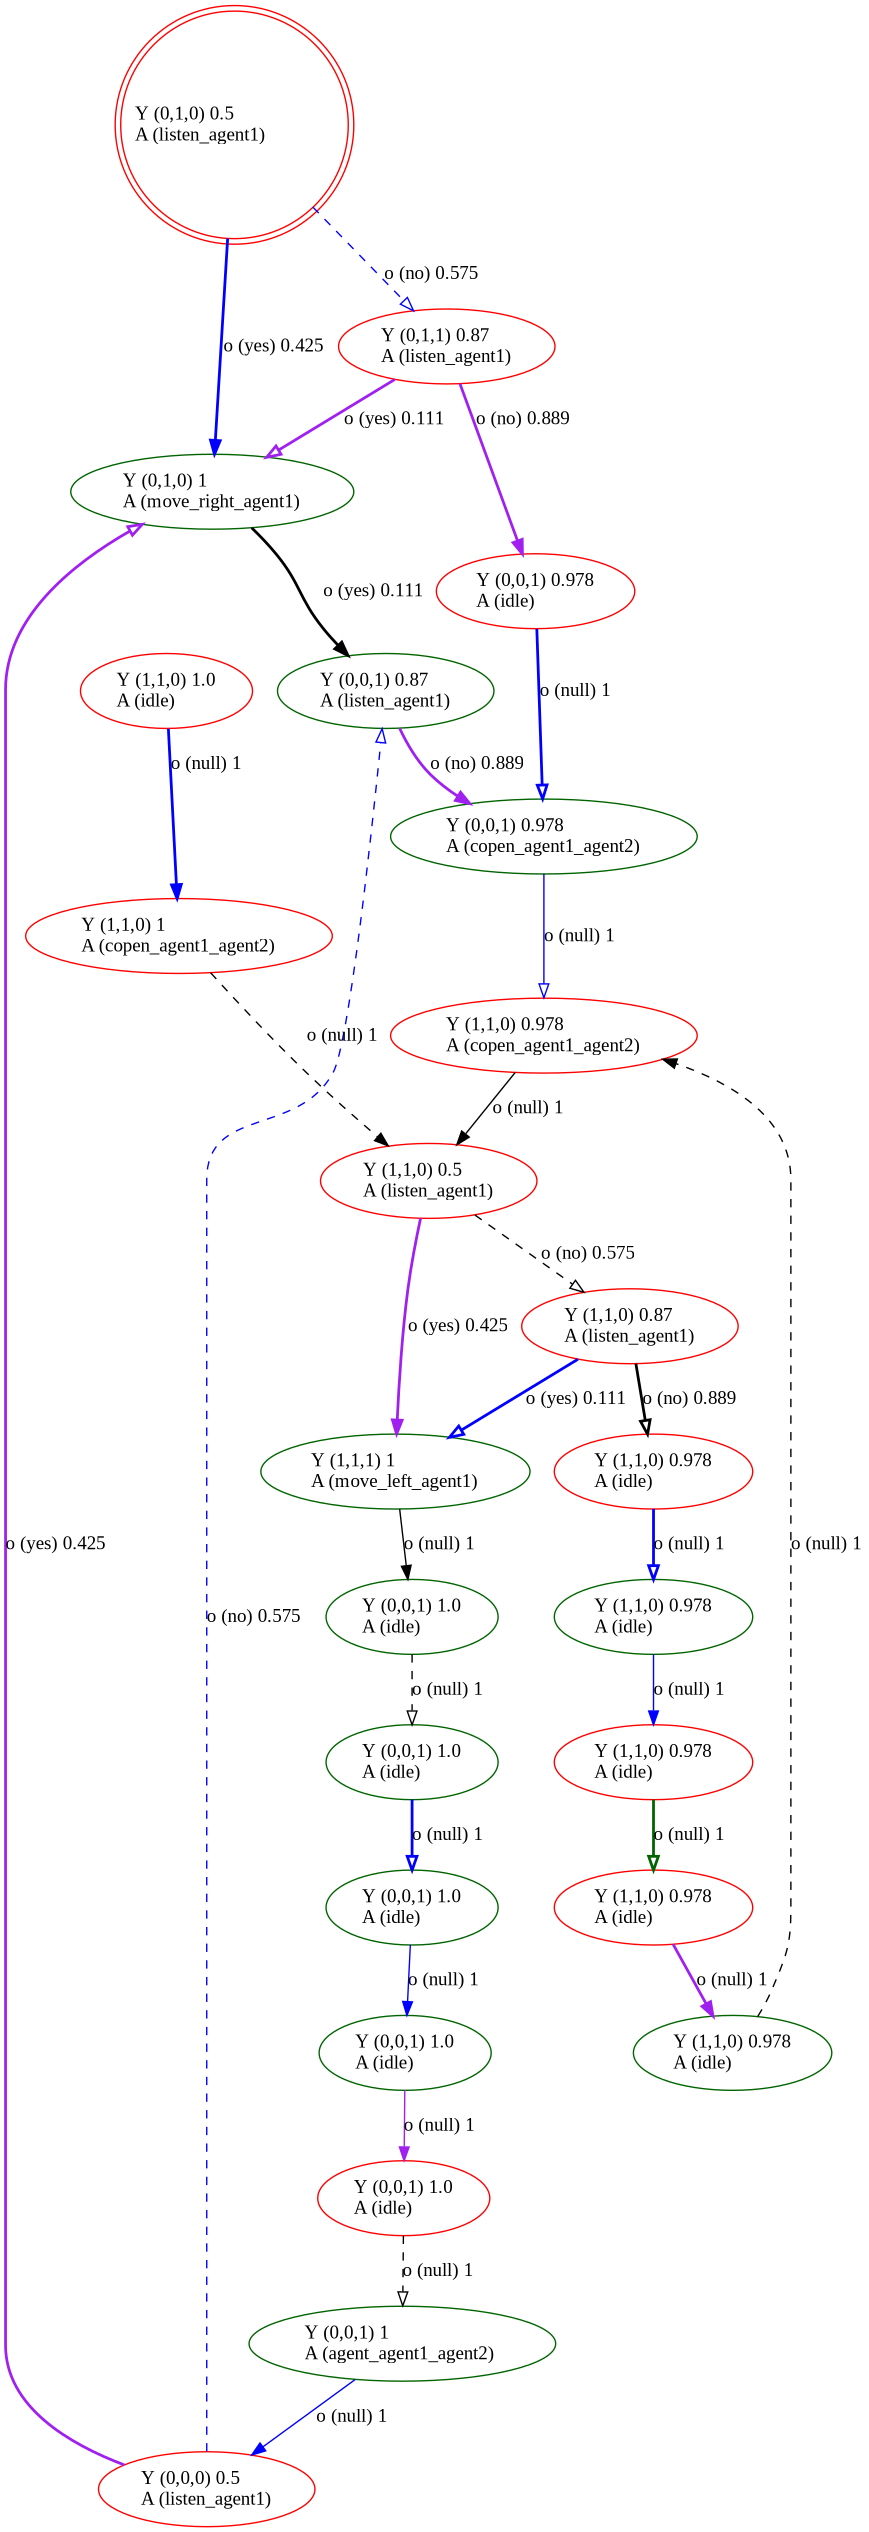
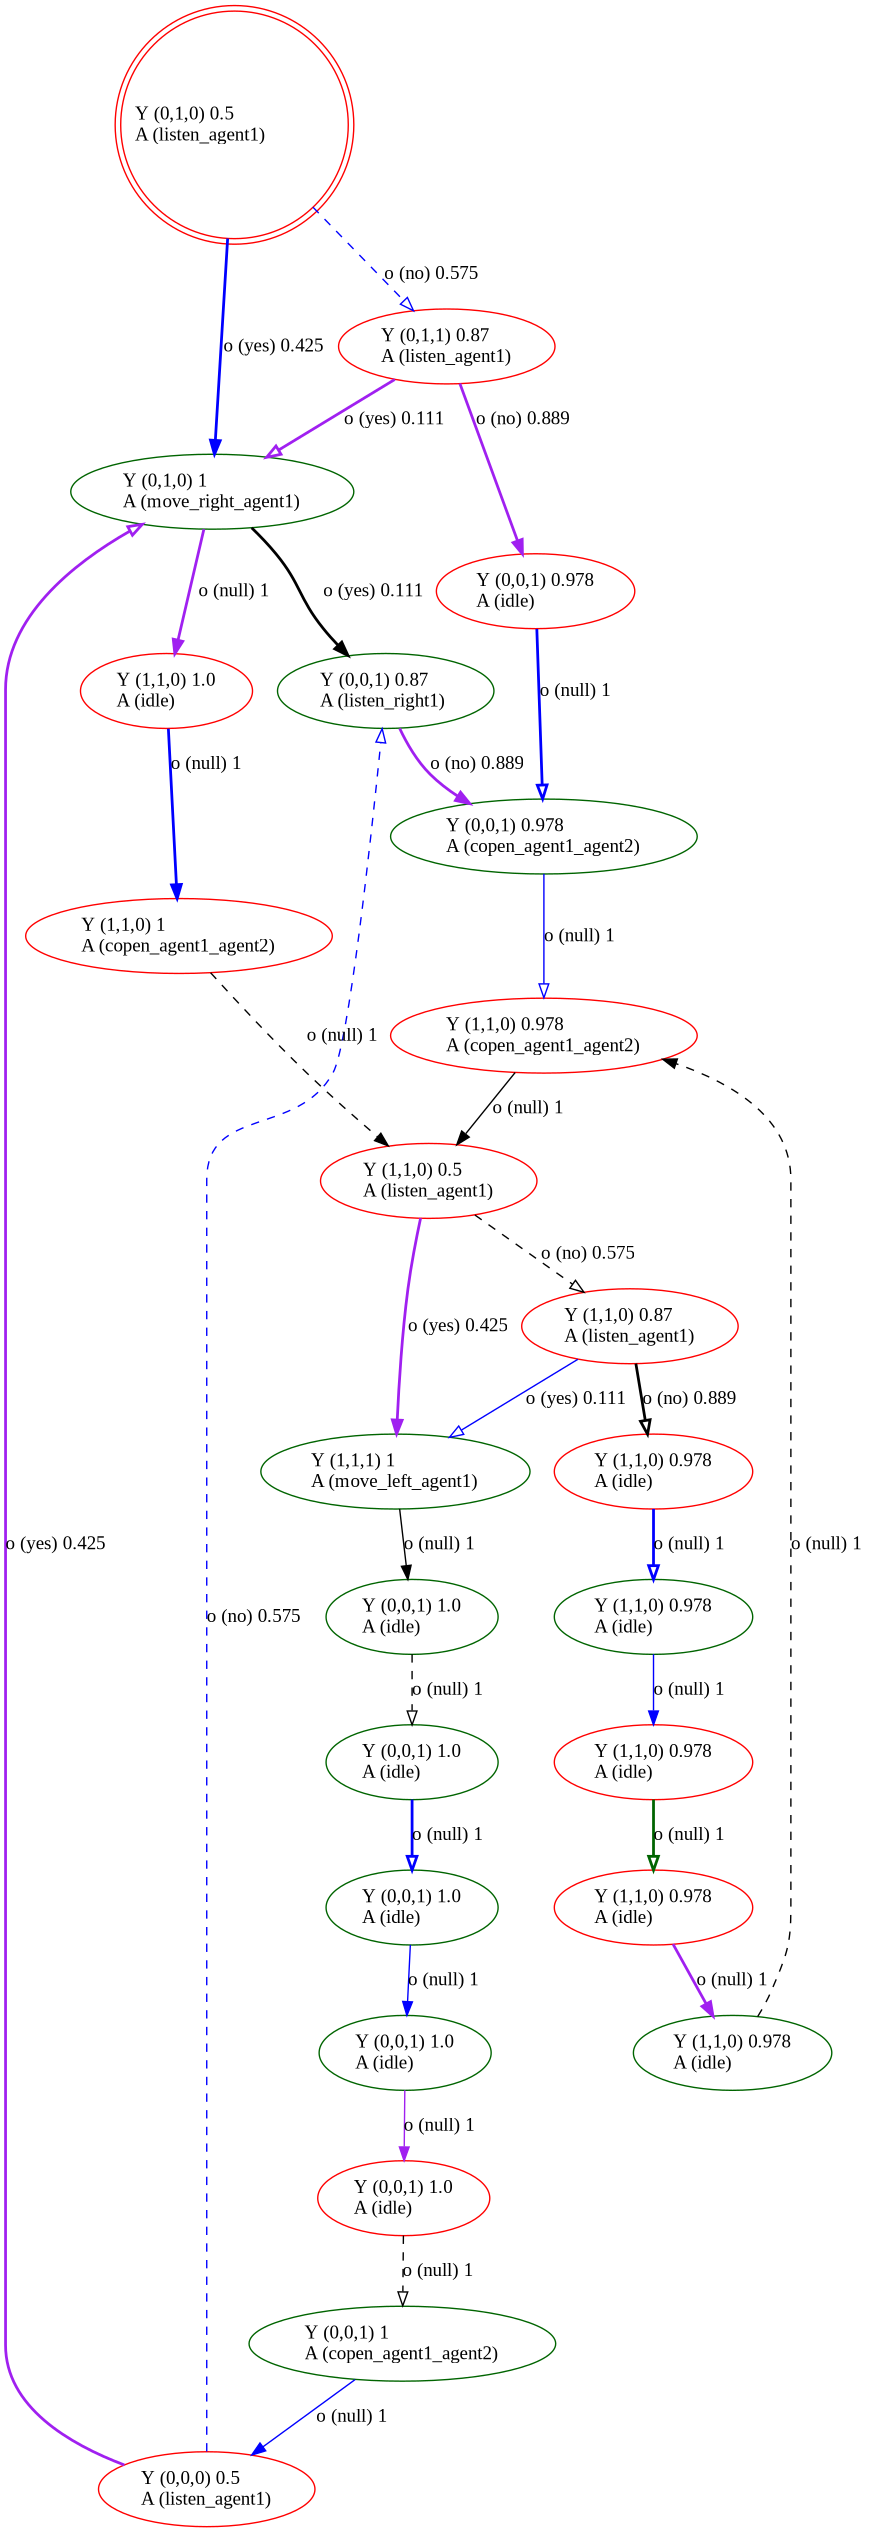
none -> (191, 585)
(386, 691) -> (386, 691)
(520, 1395) -> (520, 1395)
(402, 2344) -> (402, 2344)
